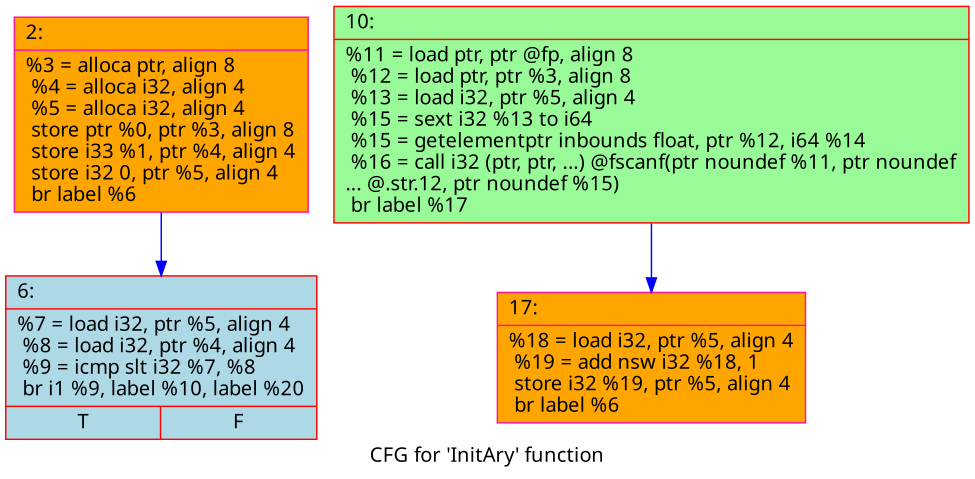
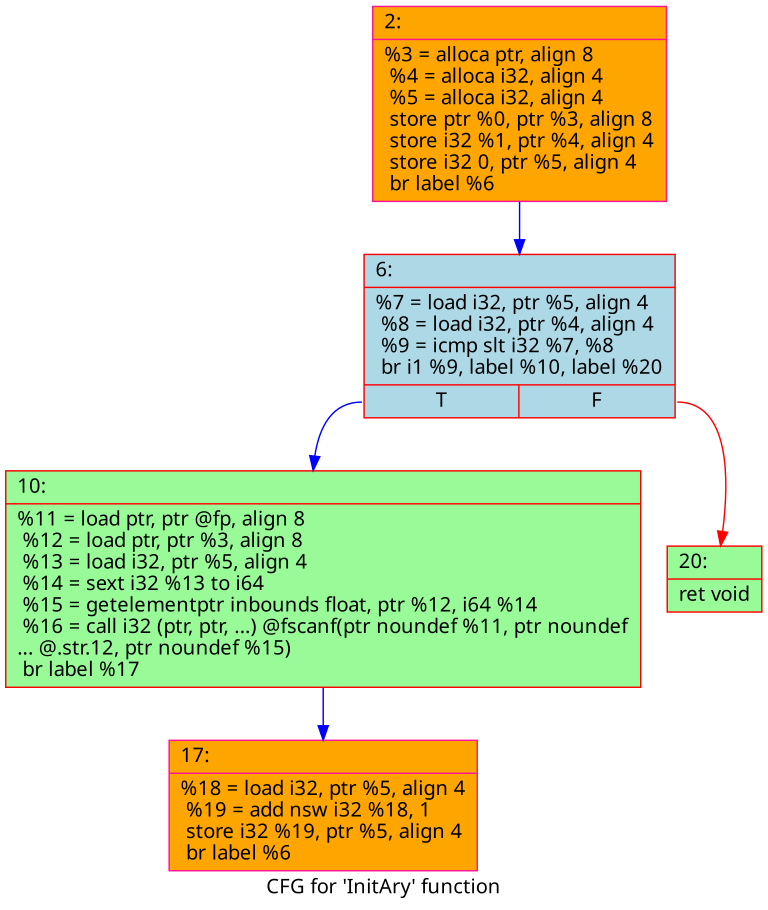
(469, 120) -> (141, 584)
(161, 152) -> (520, 141)
none -> (328, 419)
none -> (715, 579)
